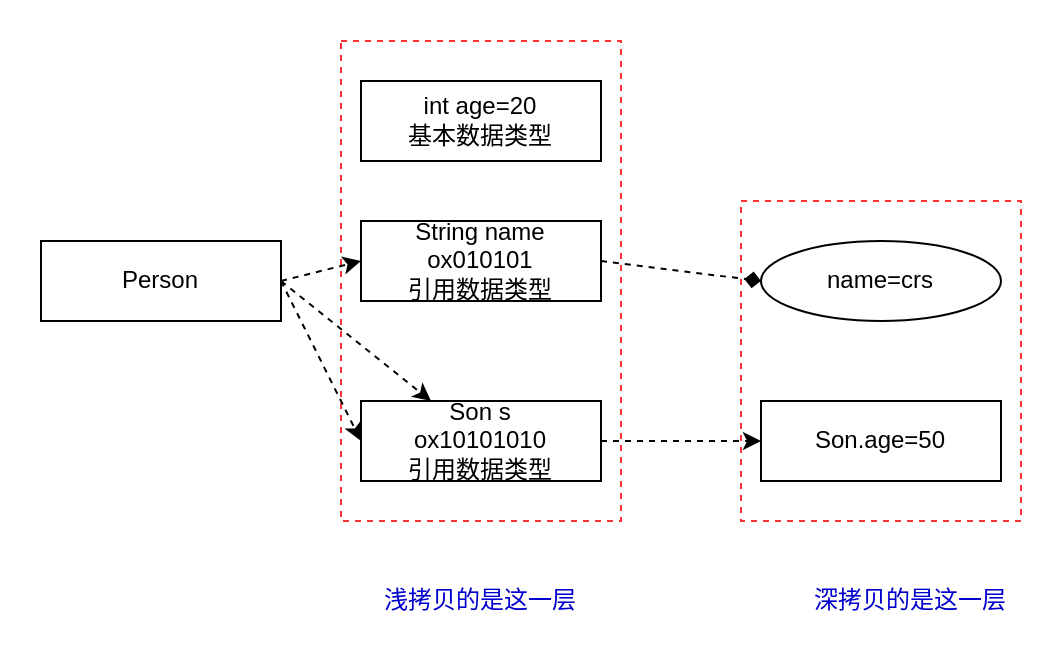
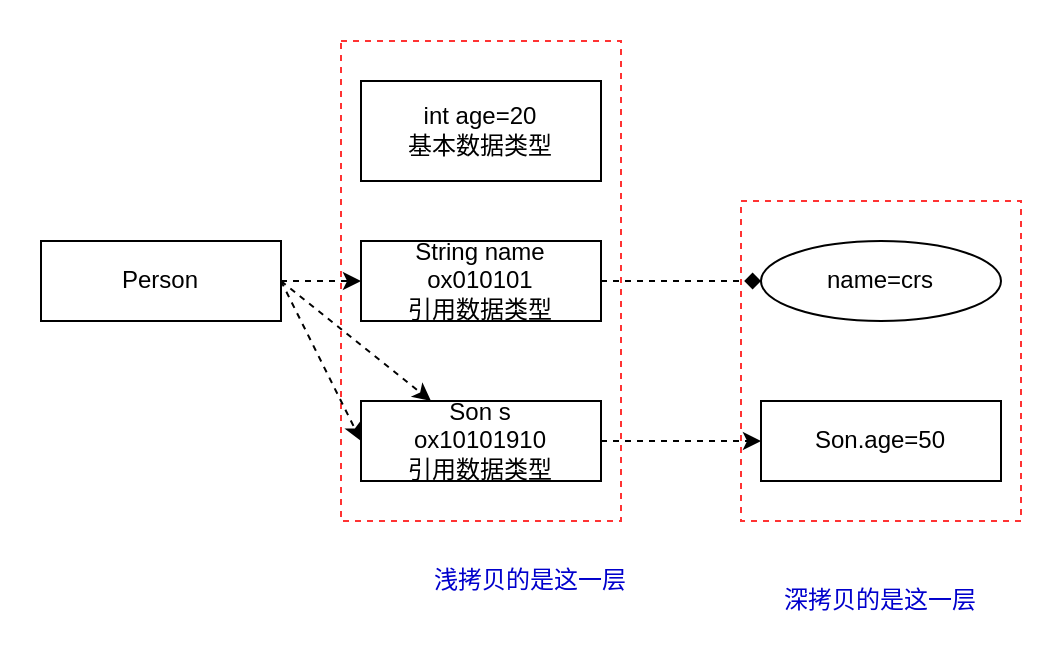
(481, 121) -> (481, 131)
(481, 261) -> (481, 281)
(481, 441) -> (481, 441)
(481, 601) -> (531, 581)
(911, 601) -> (881, 601)
